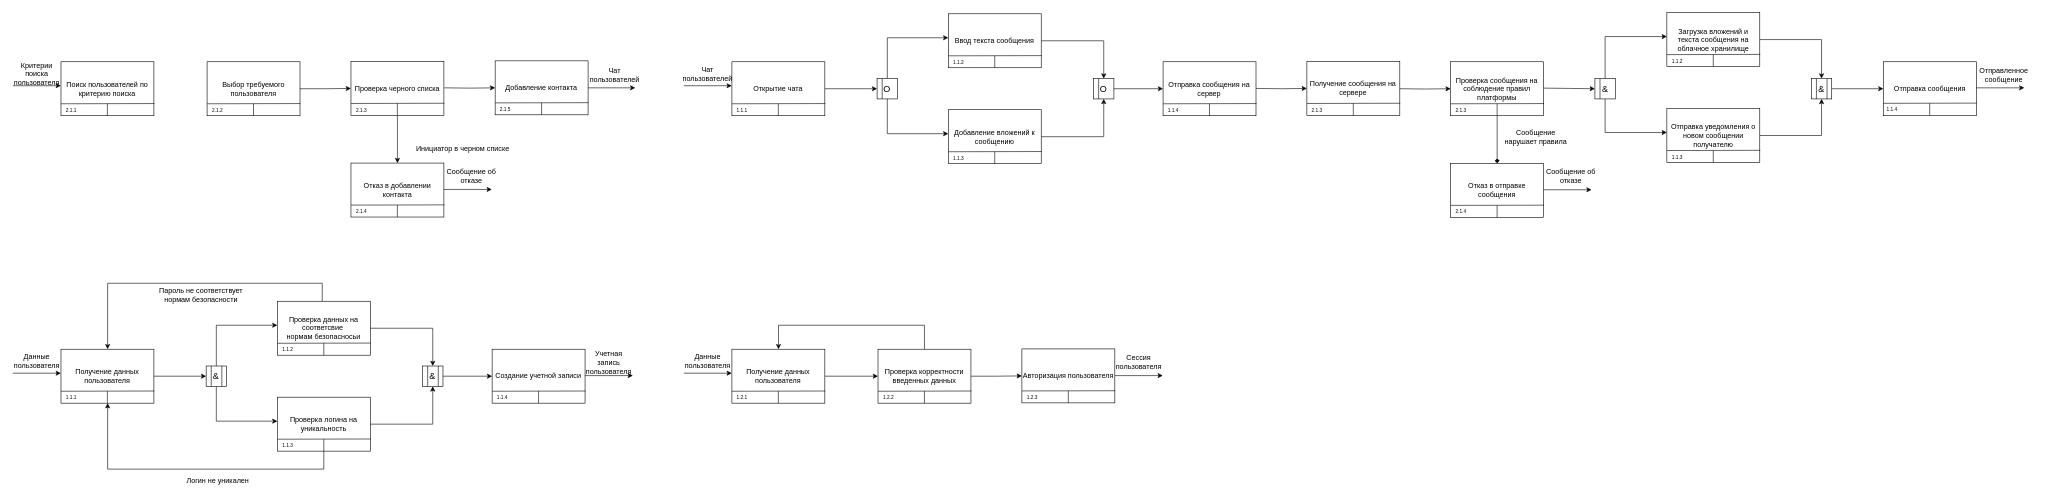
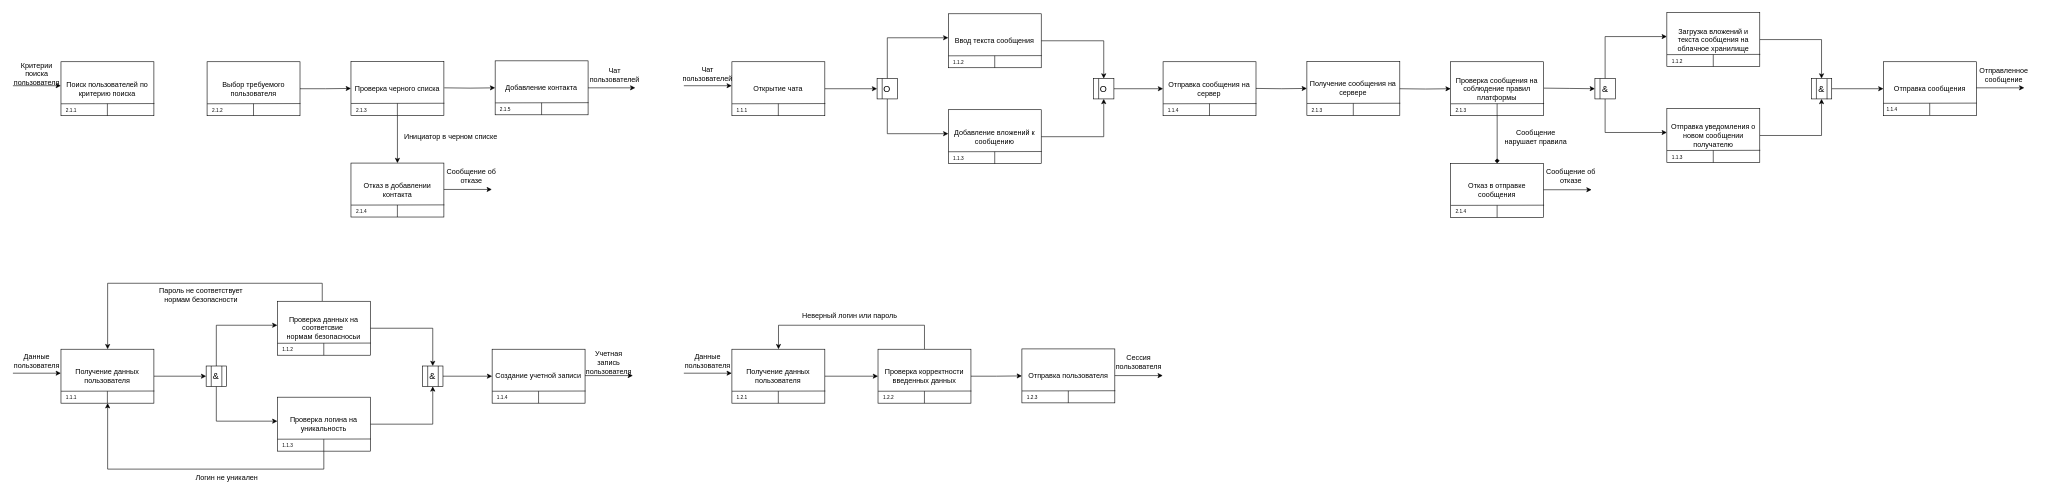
(462, 149) -> (450, 137)
none -> (850, 317)
(1069, 377) -> (1069, 377)
(218, 482) -> (227, 479)
